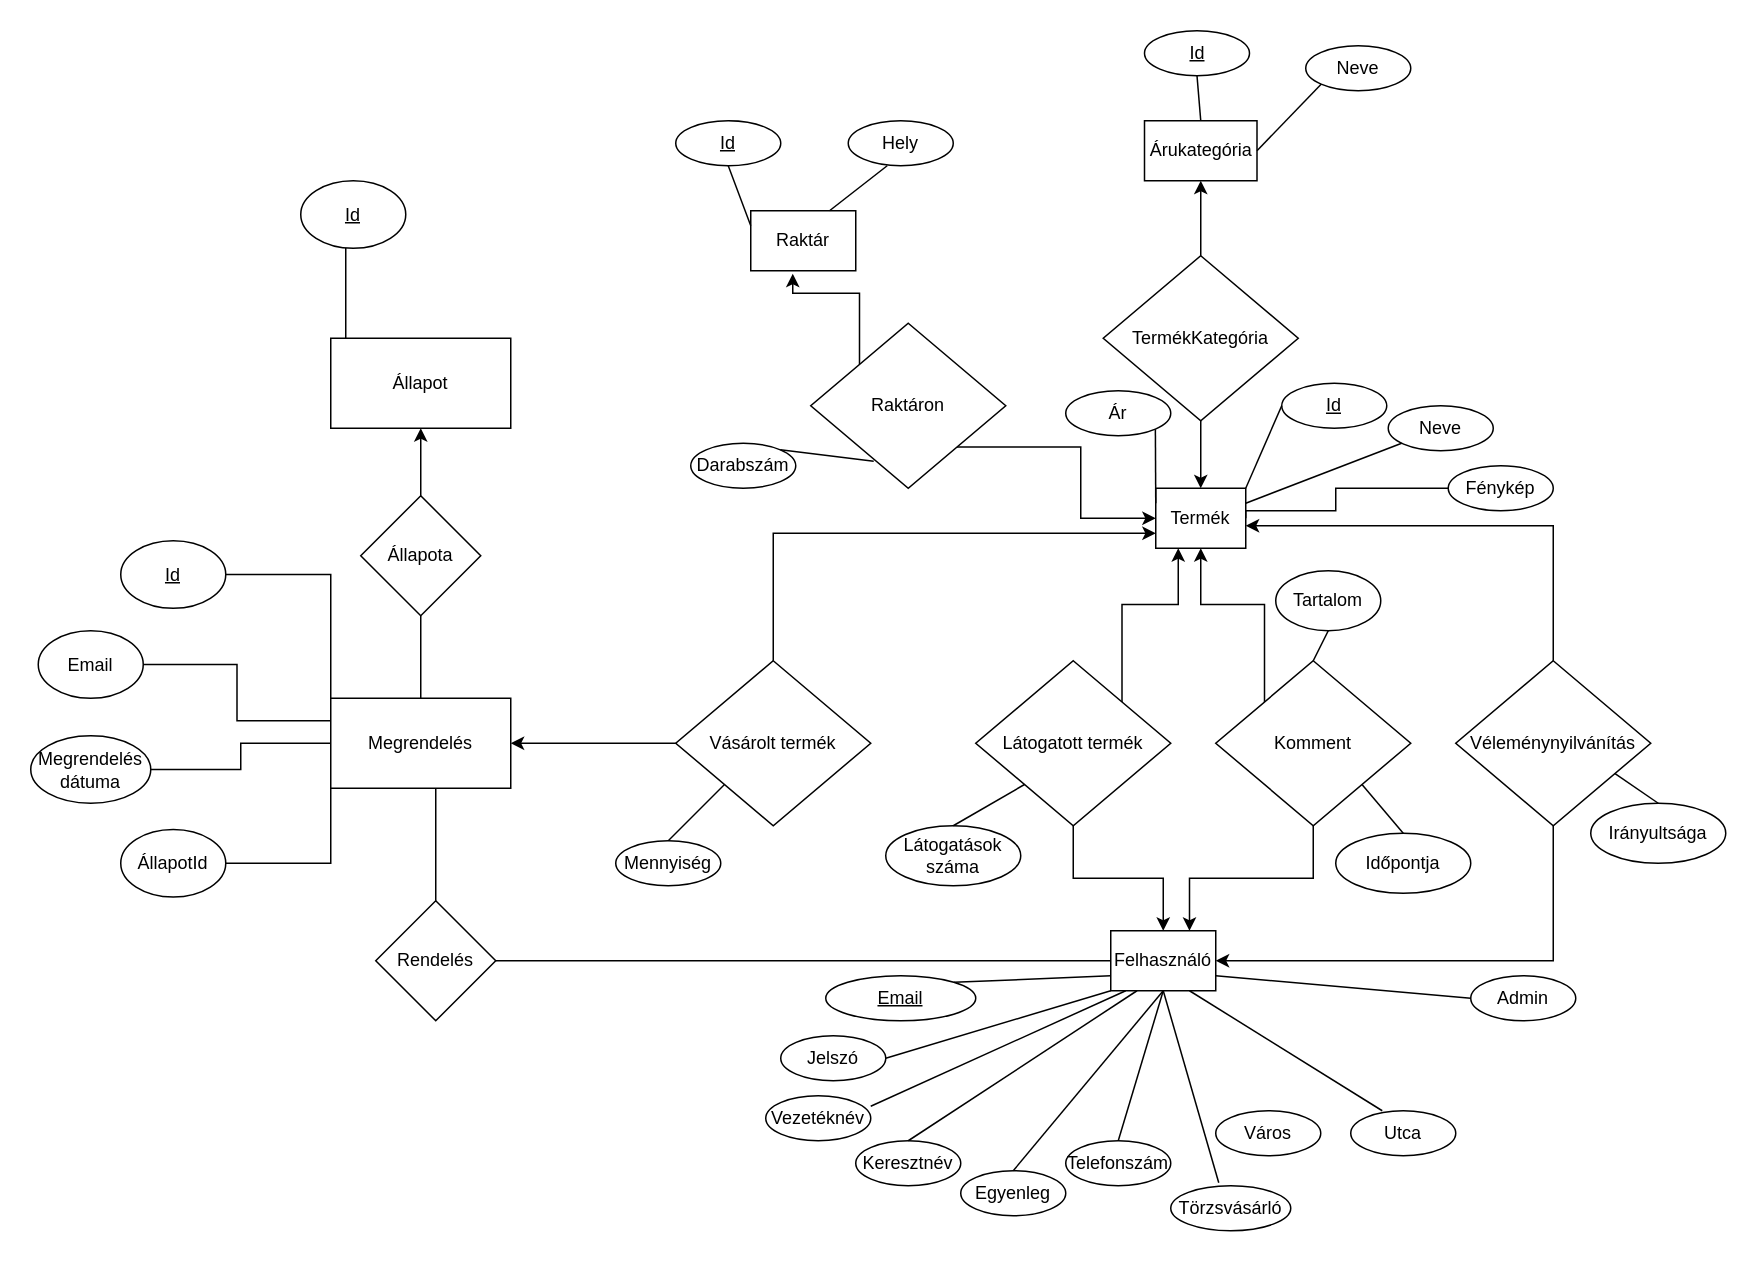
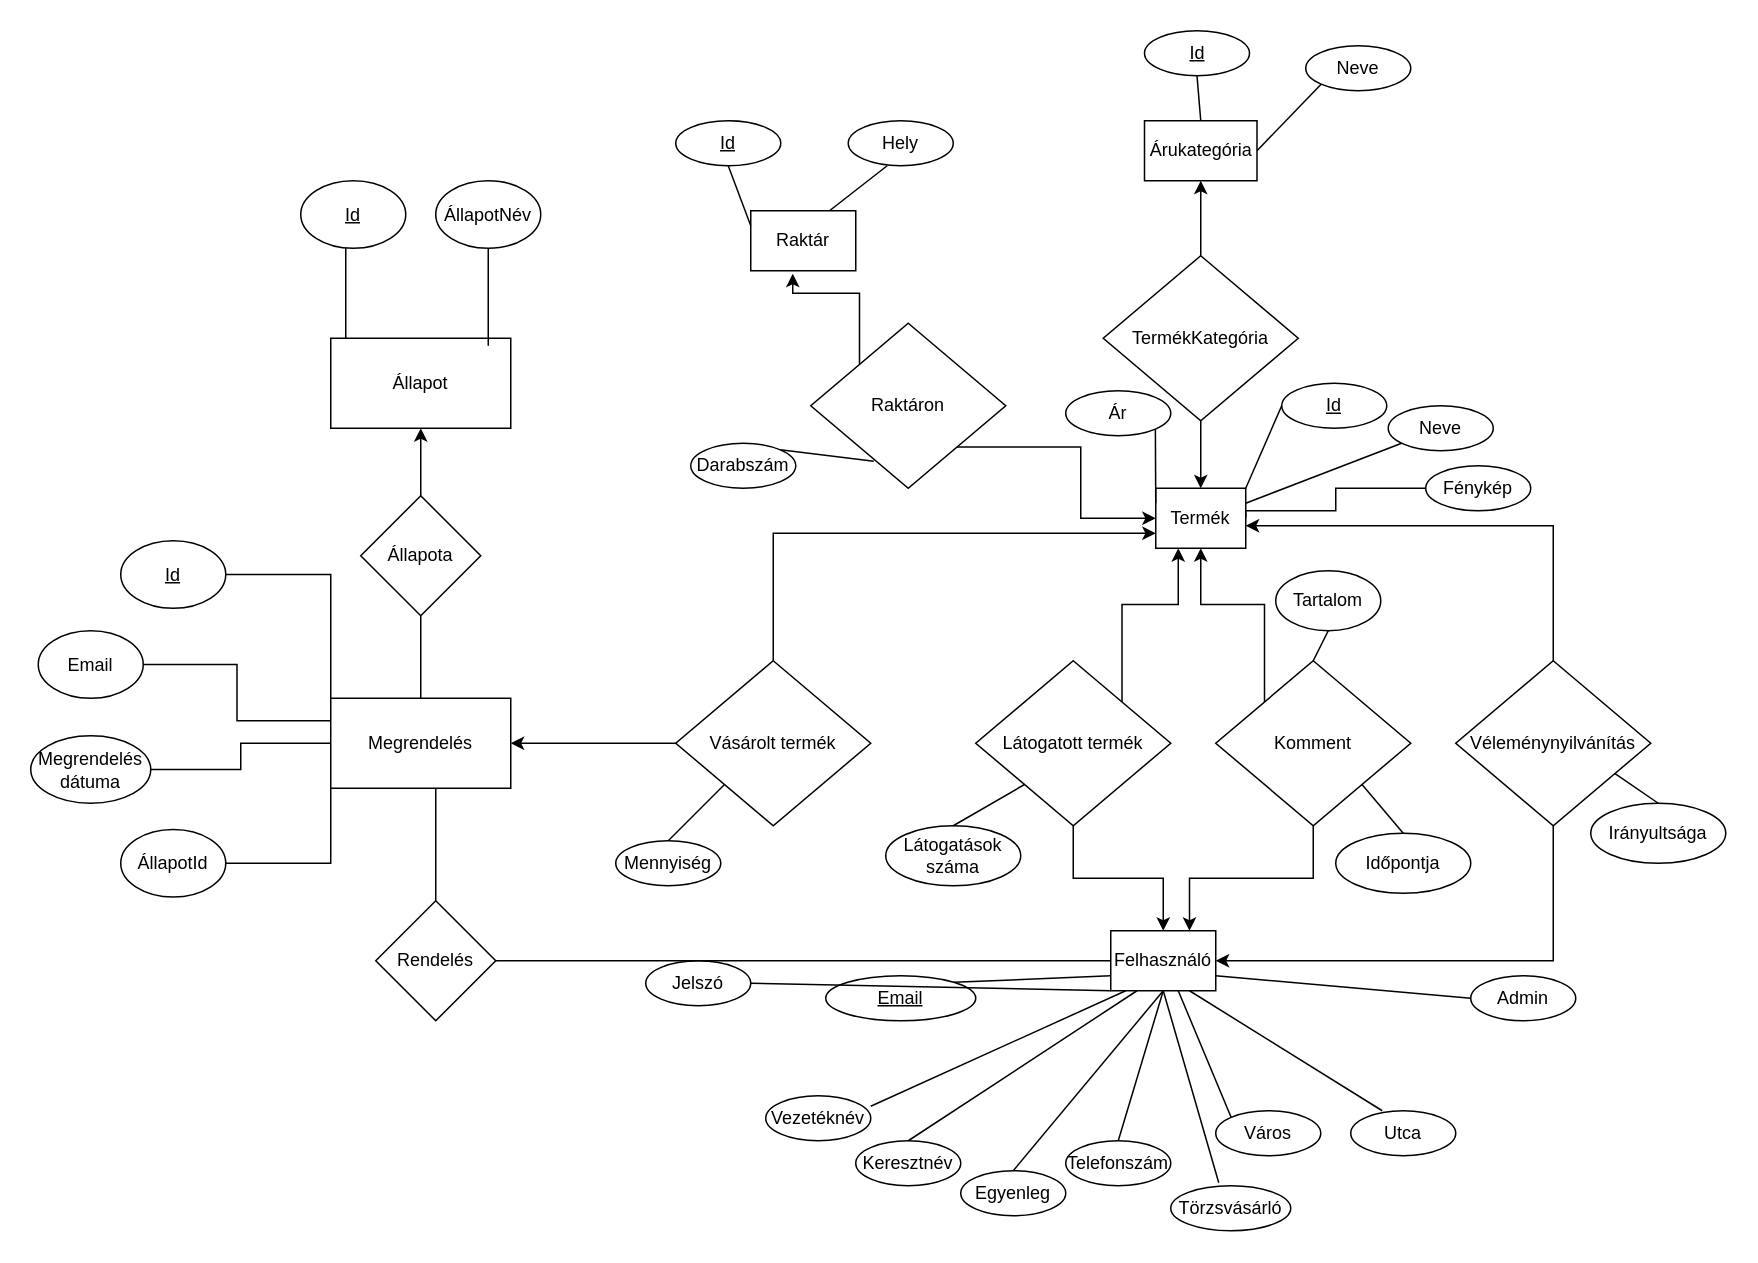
none -> (488, 215)
none -> (488, 296)
(1501, 488) -> (1478, 488)
none -> (1205, 1054)
(833, 1058) -> (698, 983)
